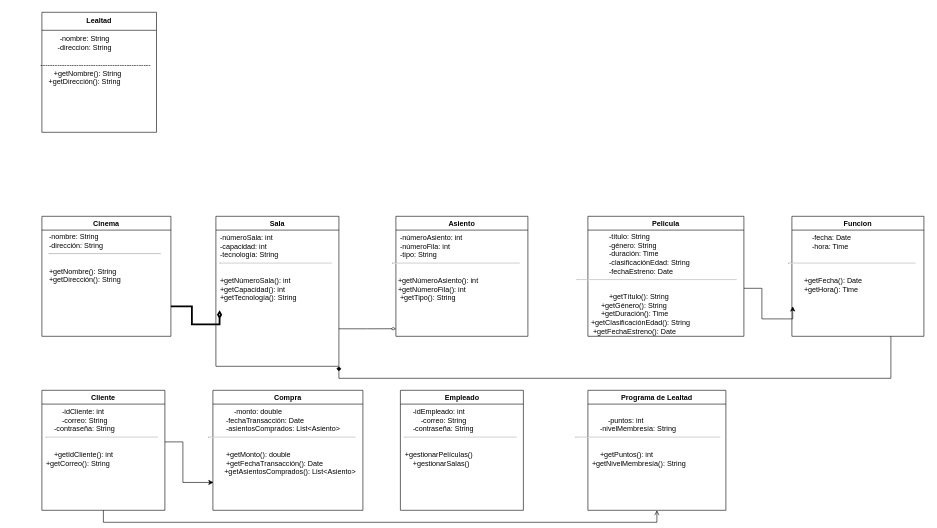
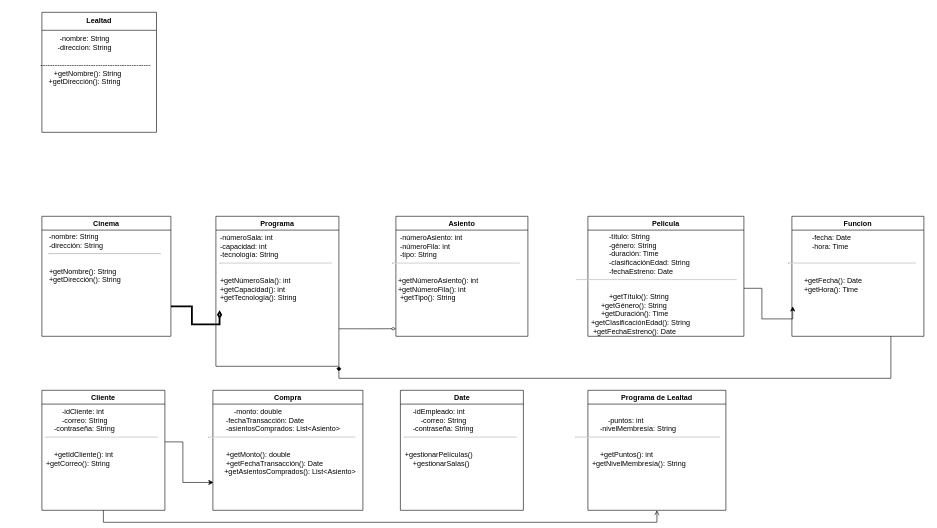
(277, 224) -> (277, 224)
(462, 398) -> (462, 398)
